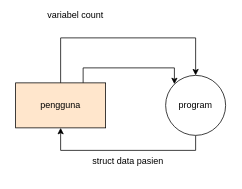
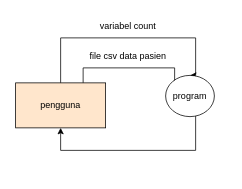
(75, 15) -> (128, 27)
none -> (128, 57)
(195, 105) -> (190, 96)
(128, 162) -> none
